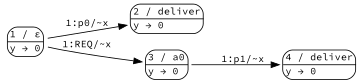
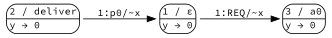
(83, 32) -> (115, 19)
(319, 65) -> none
